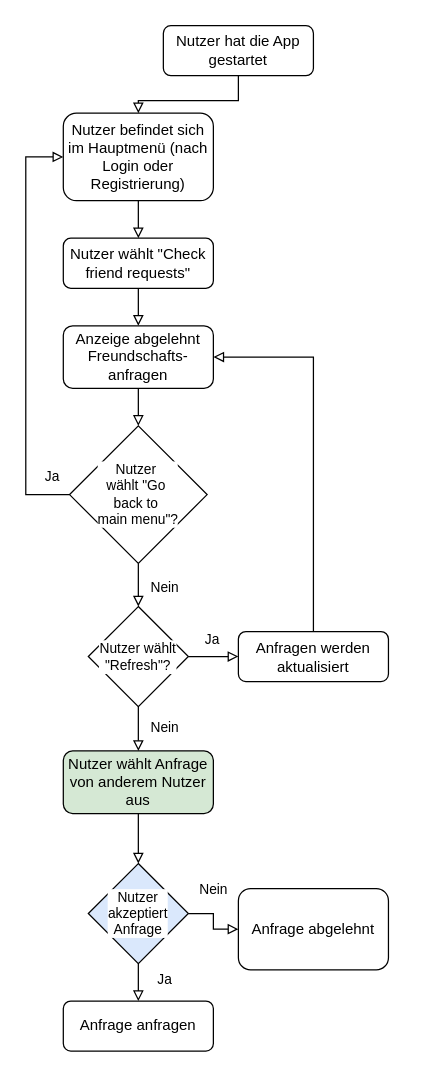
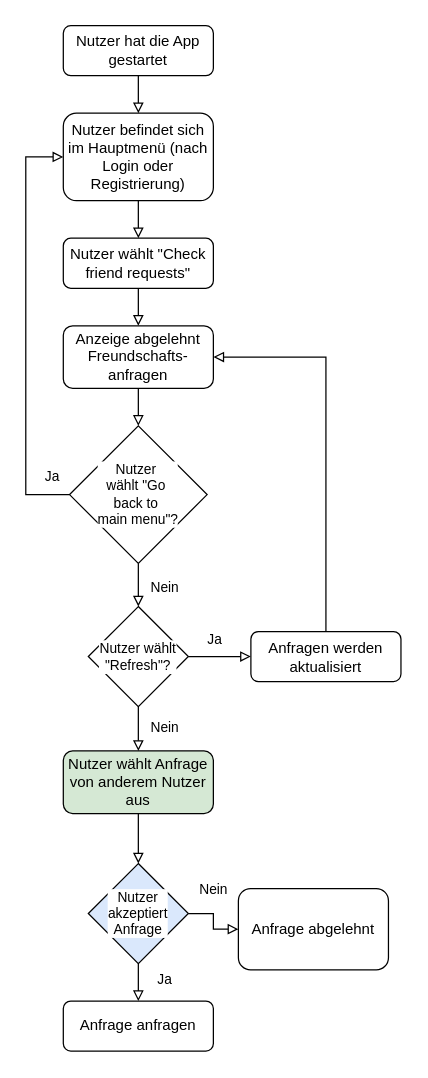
(238, 51) -> (138, 51)
(313, 656) -> (326, 656)
